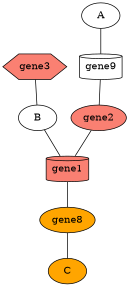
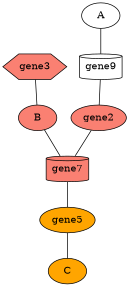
(38, 118) -> (38, 118)
(67, 169) -> (67, 169)
(67, 220) -> (67, 220)
